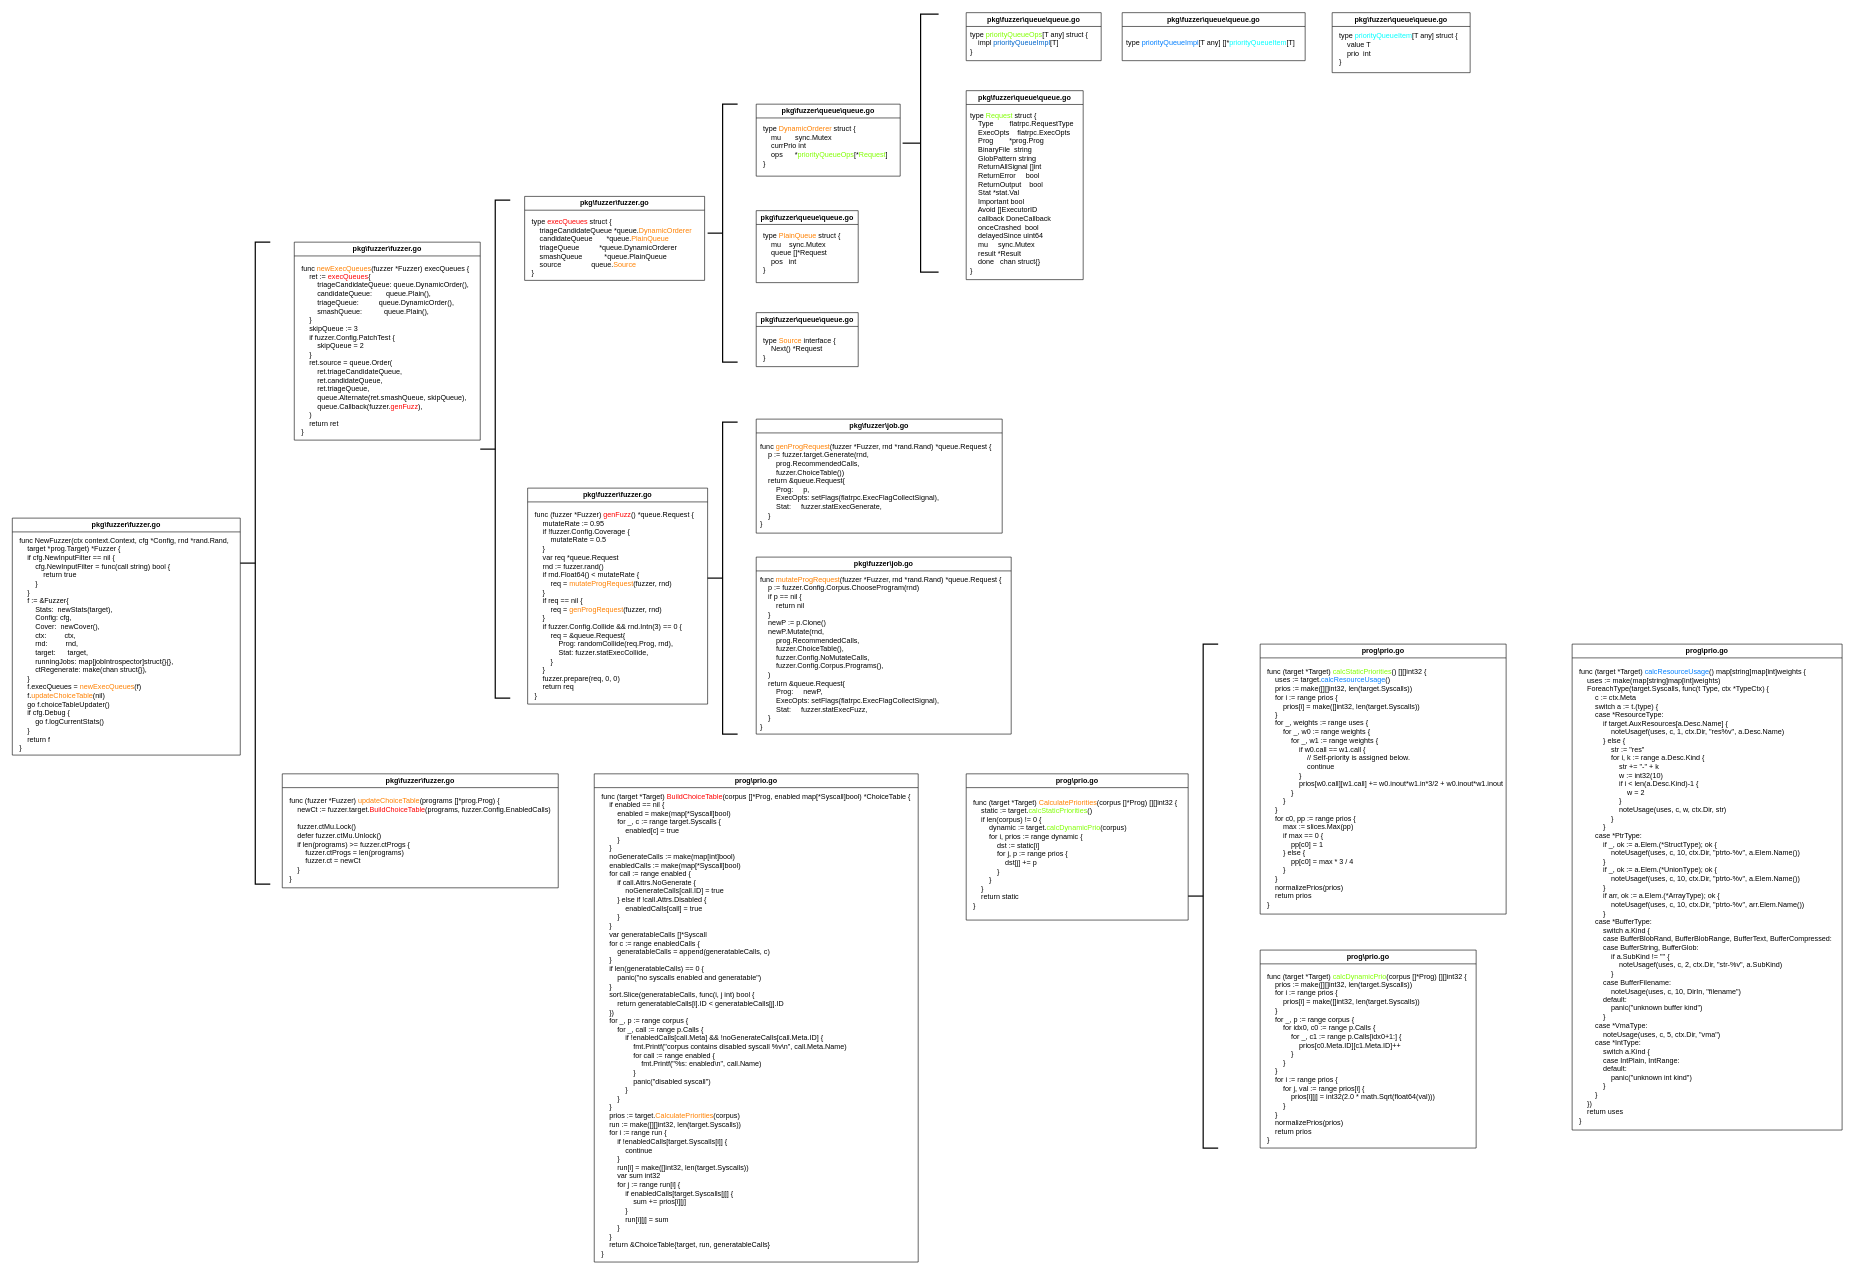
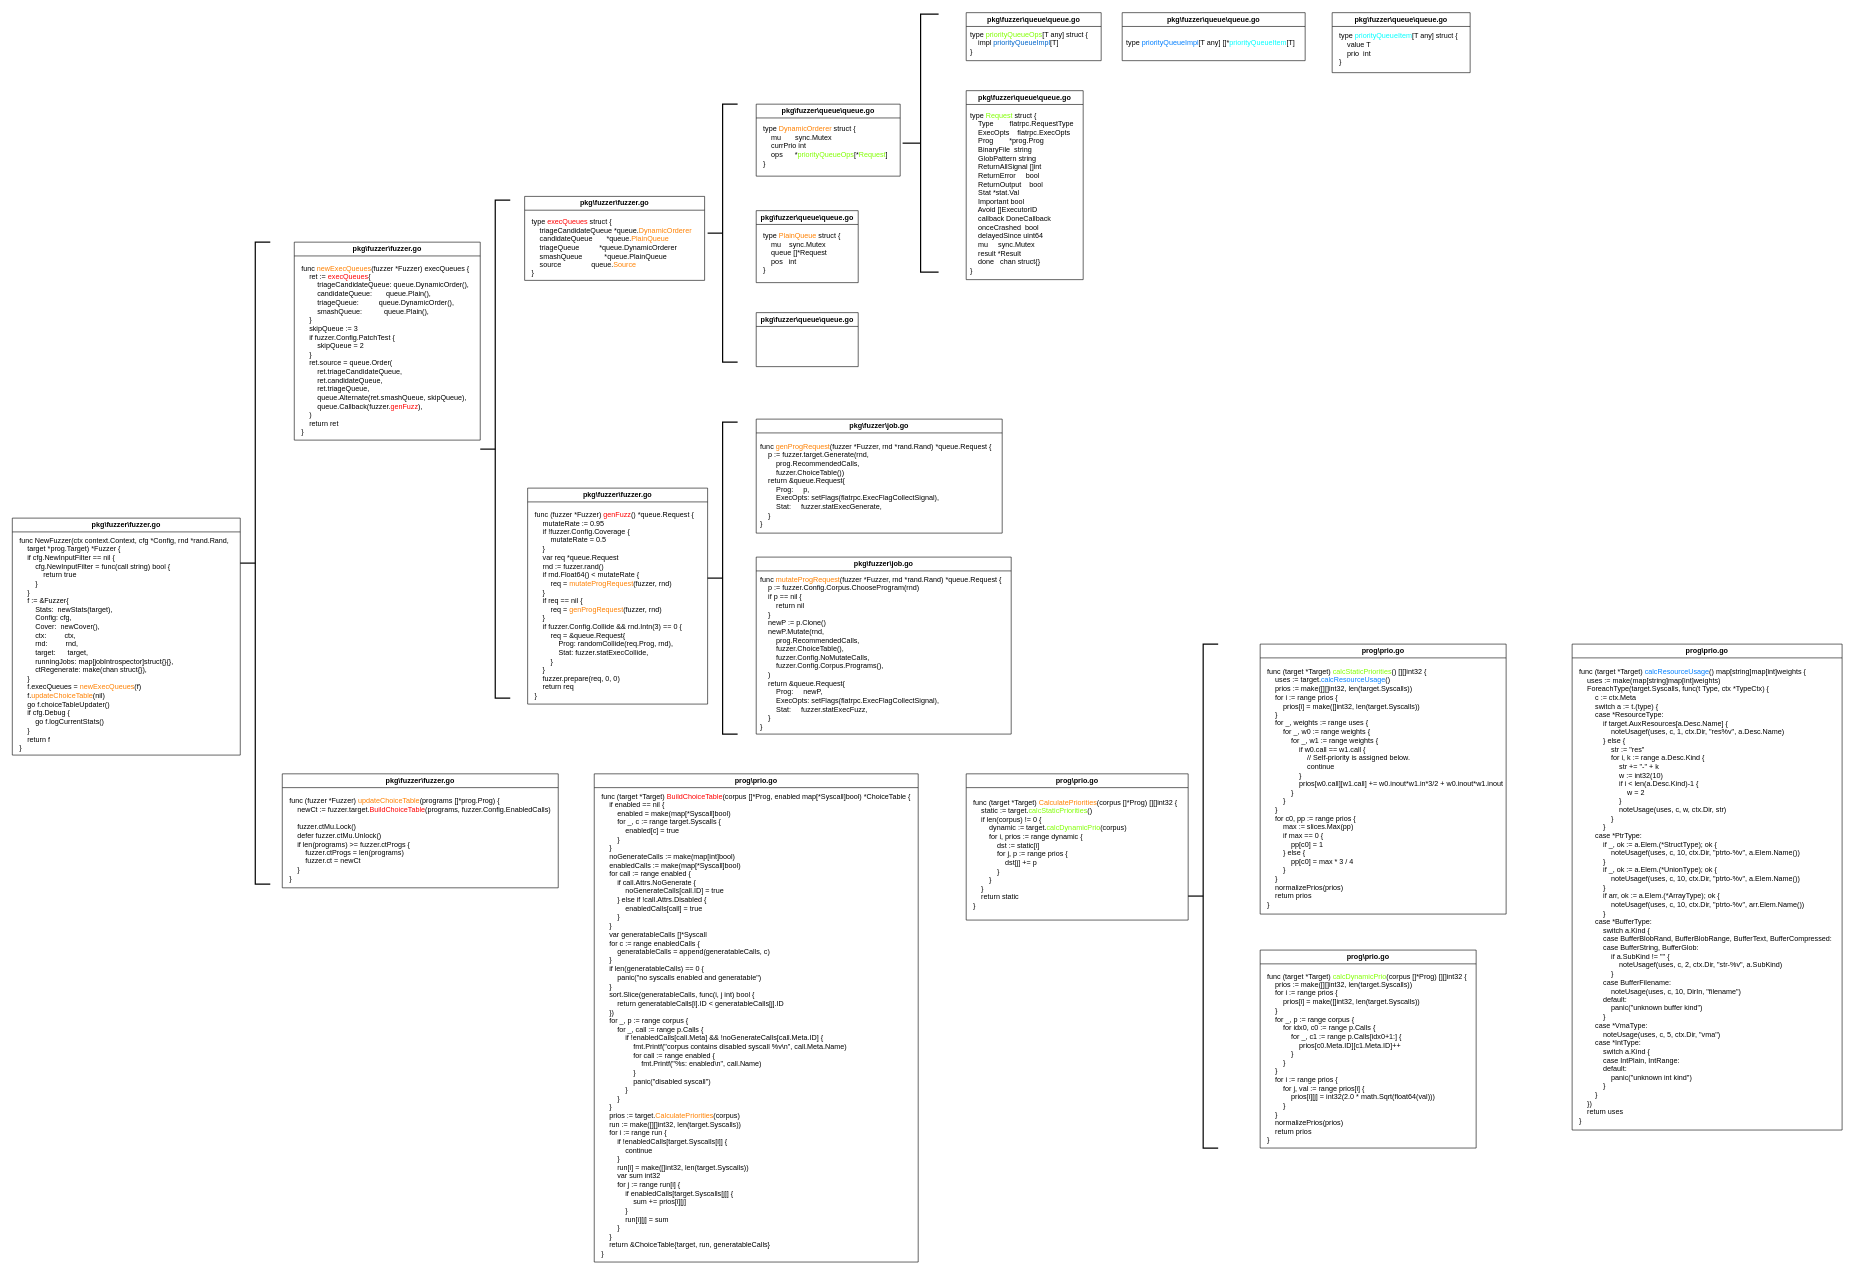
(804, 349) -> none
